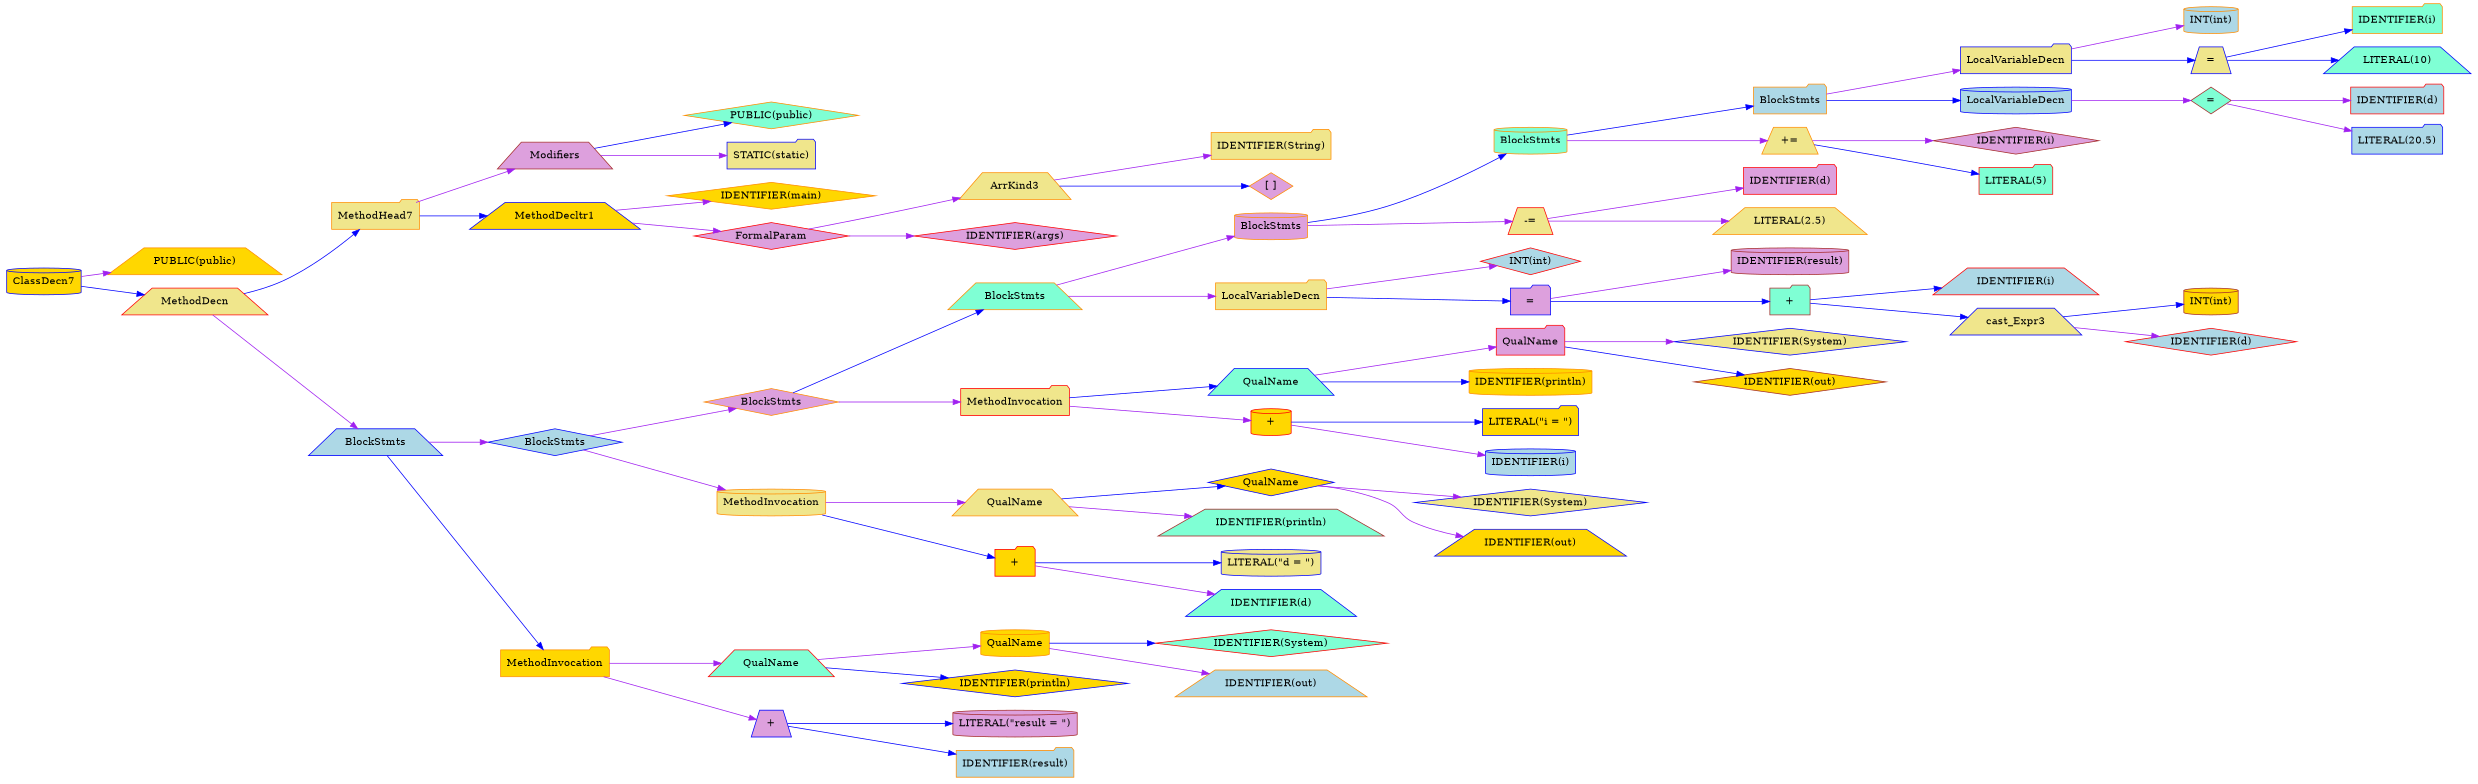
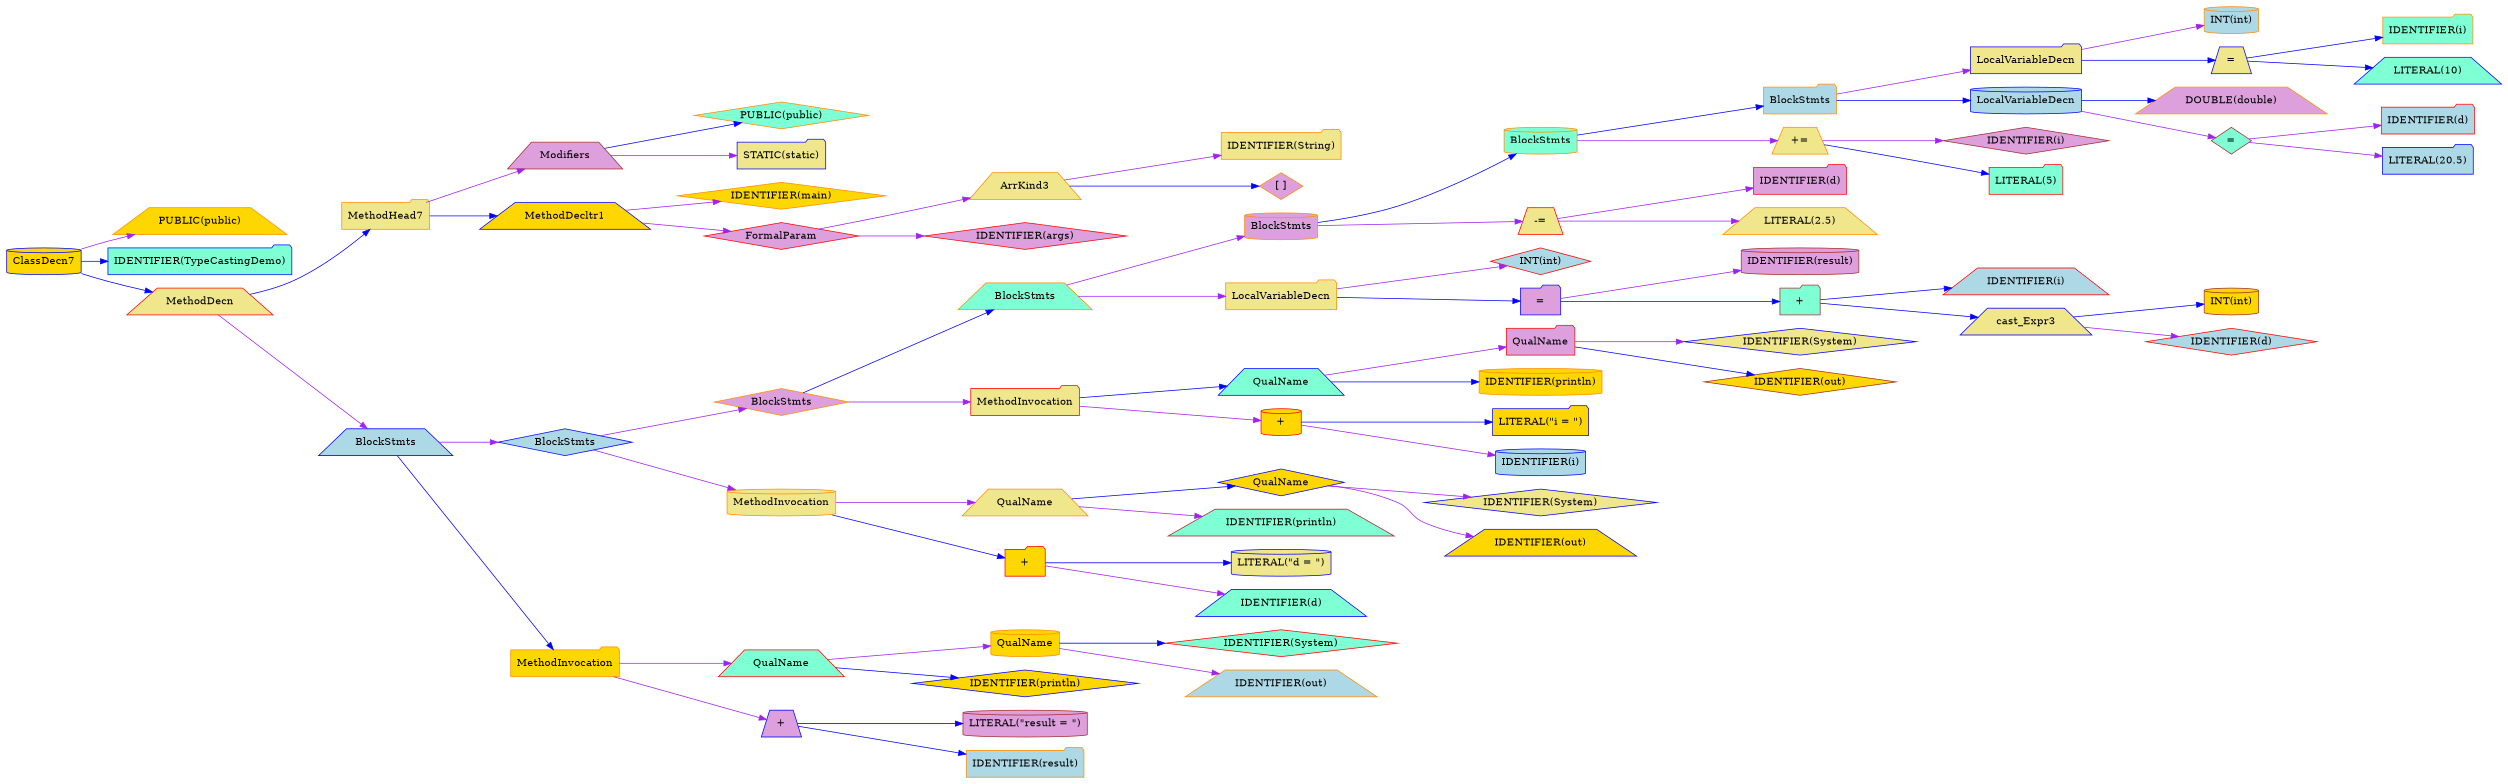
none -> (2231, 100)
none -> (200, 261)
